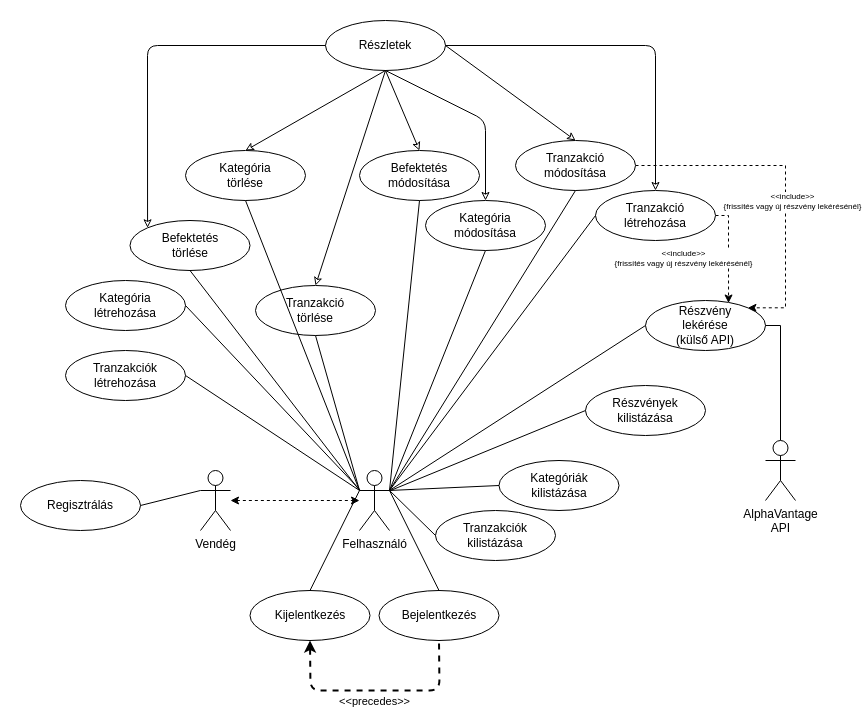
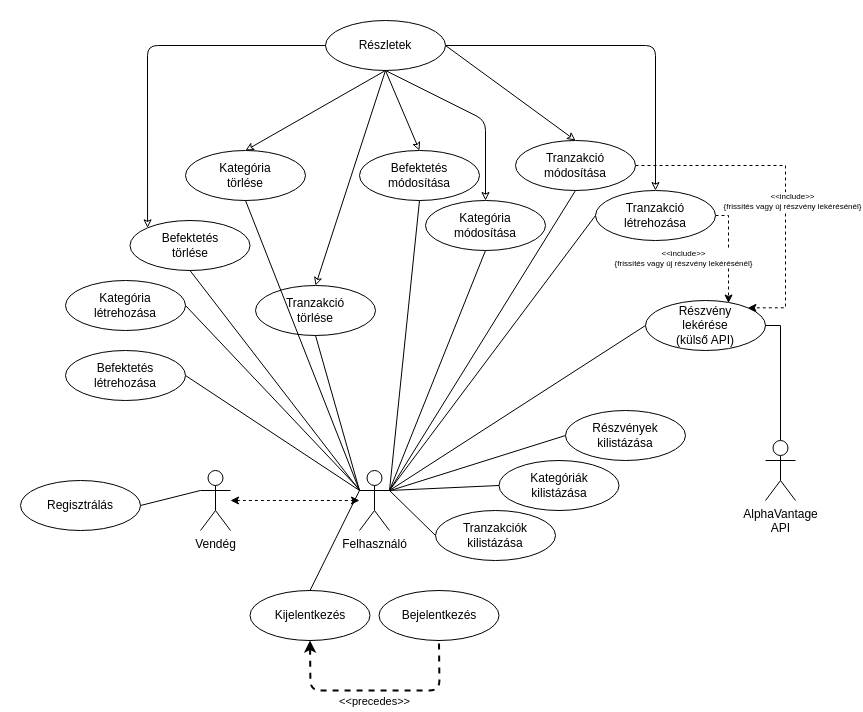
(126, 376) -> (126, 376)
(646, 411) -> (626, 436)
(416, 544) -> none
